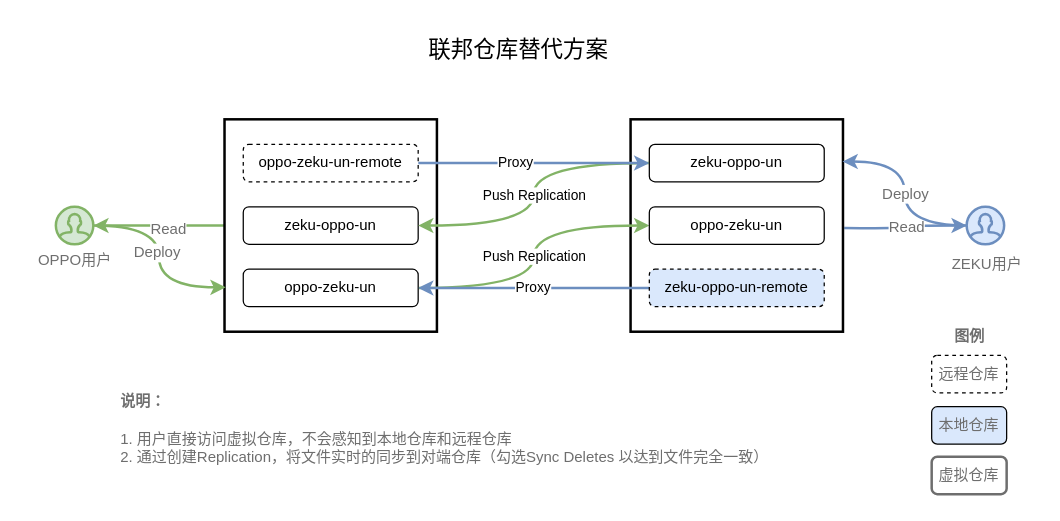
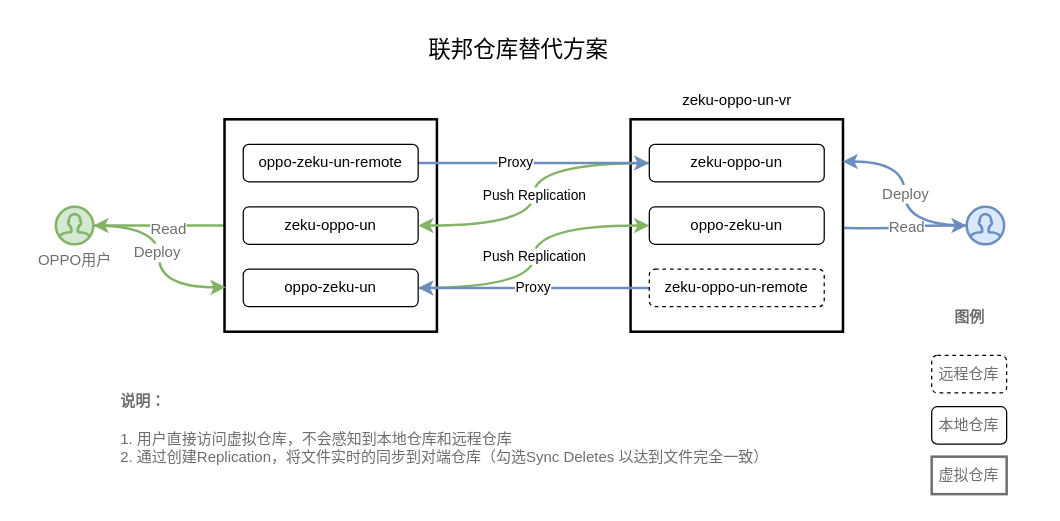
none -> (737, 101)
(331, 163) -> (331, 163)
(986, 264) -> none
(737, 288) -> (737, 288)
(969, 337) -> (969, 318)
(969, 426) -> (969, 426)
(969, 476) -> (969, 476)
